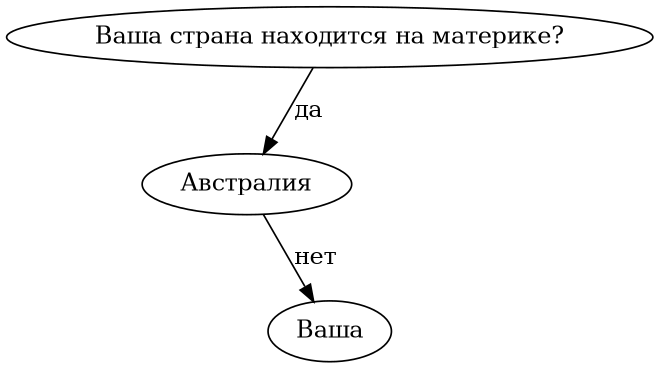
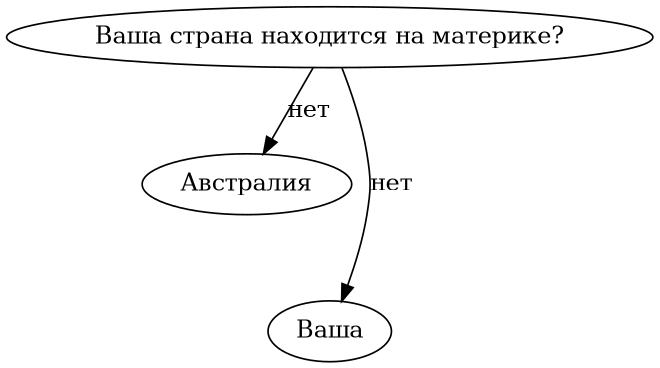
(309, 111) -> (309, 111)
(284, 250) -> (370, 176)
